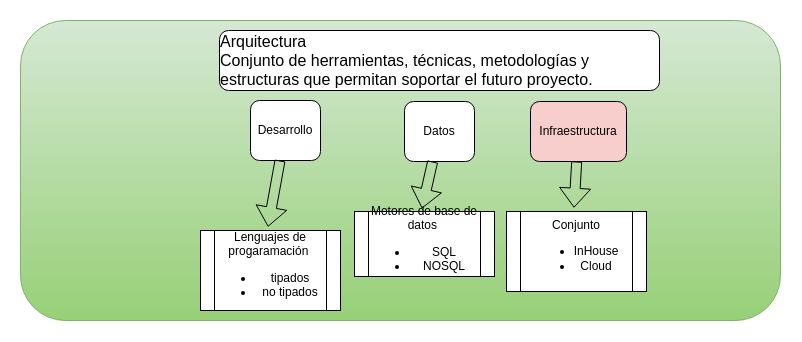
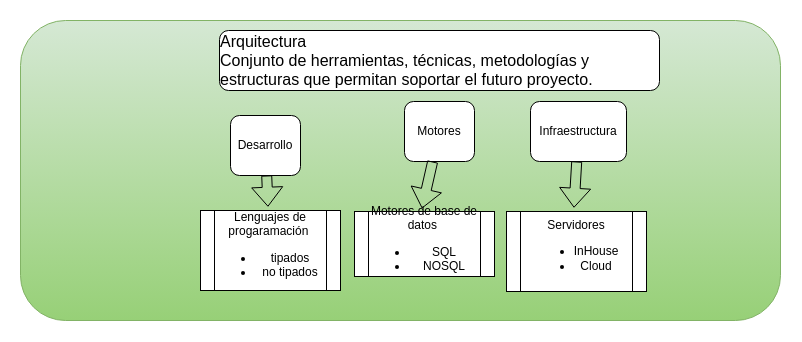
(286, 131) -> (266, 146)
(440, 132) -> (440, 132)
(579, 132) -> (579, 132)
(577, 252) -> (577, 252)
(271, 271) -> (271, 251)
